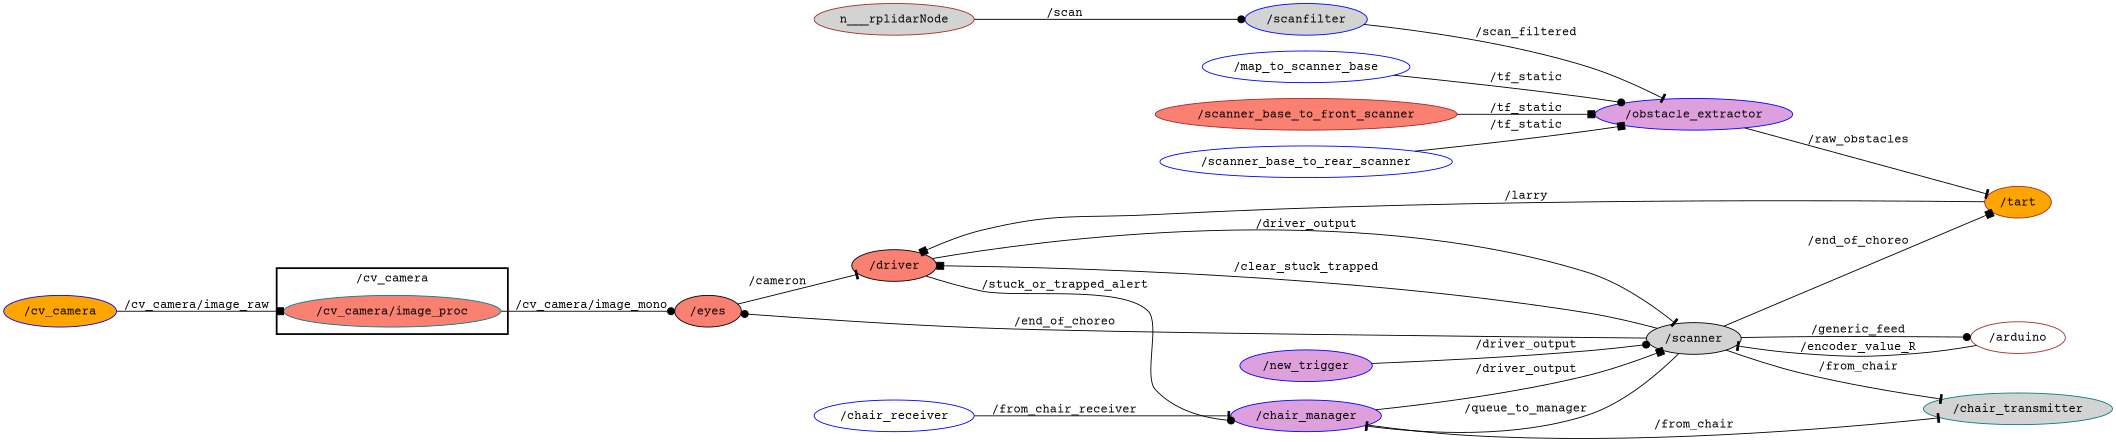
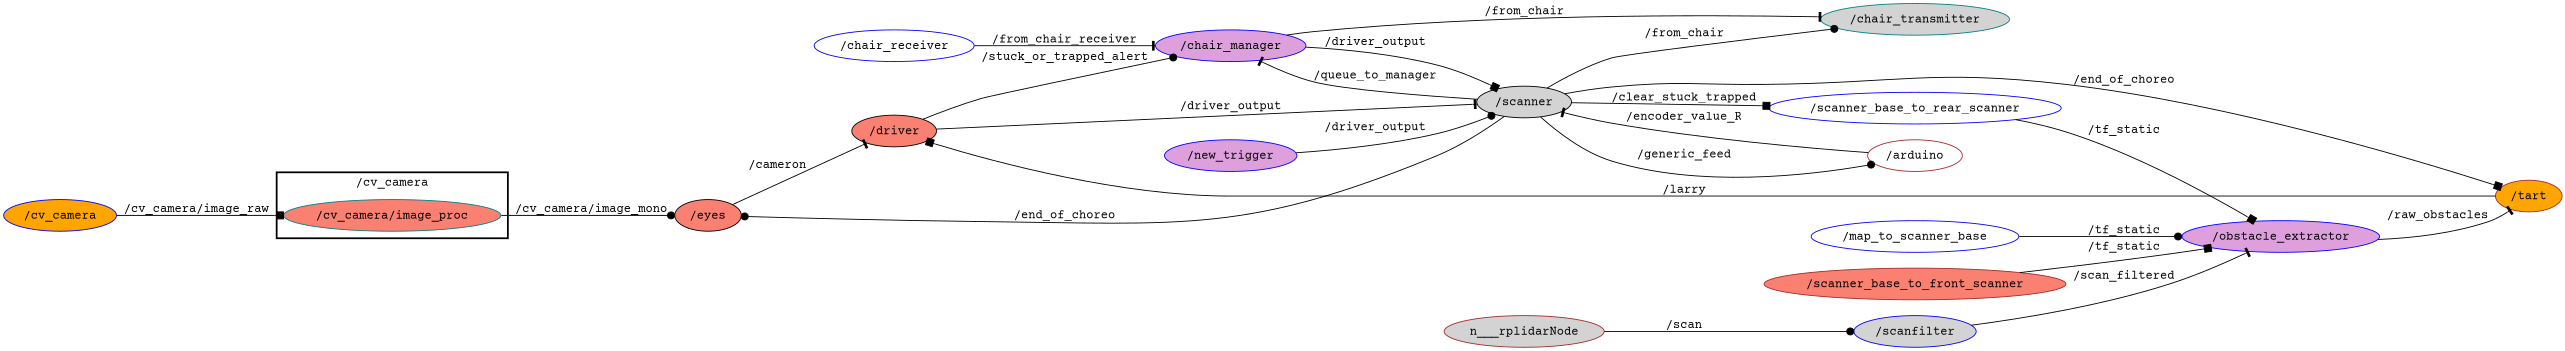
(1303, 281) -> (1666, 104)
(1831, 380) -> (1686, 47)
